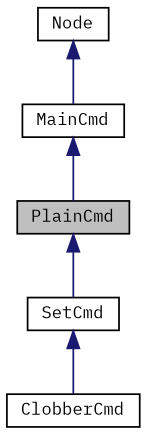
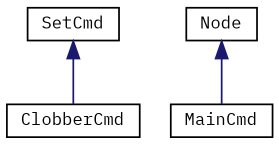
(73, 217) -> none
